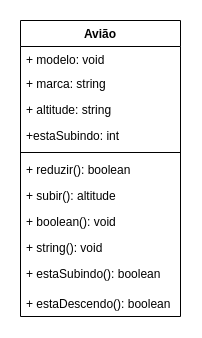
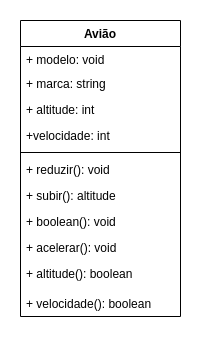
(77, 110) -> (67, 110)
(77, 136) -> (72, 136)
(85, 170) -> (75, 170)
(72, 248) -> (79, 248)
(99, 274) -> (87, 274)
(104, 304) -> (94, 304)
